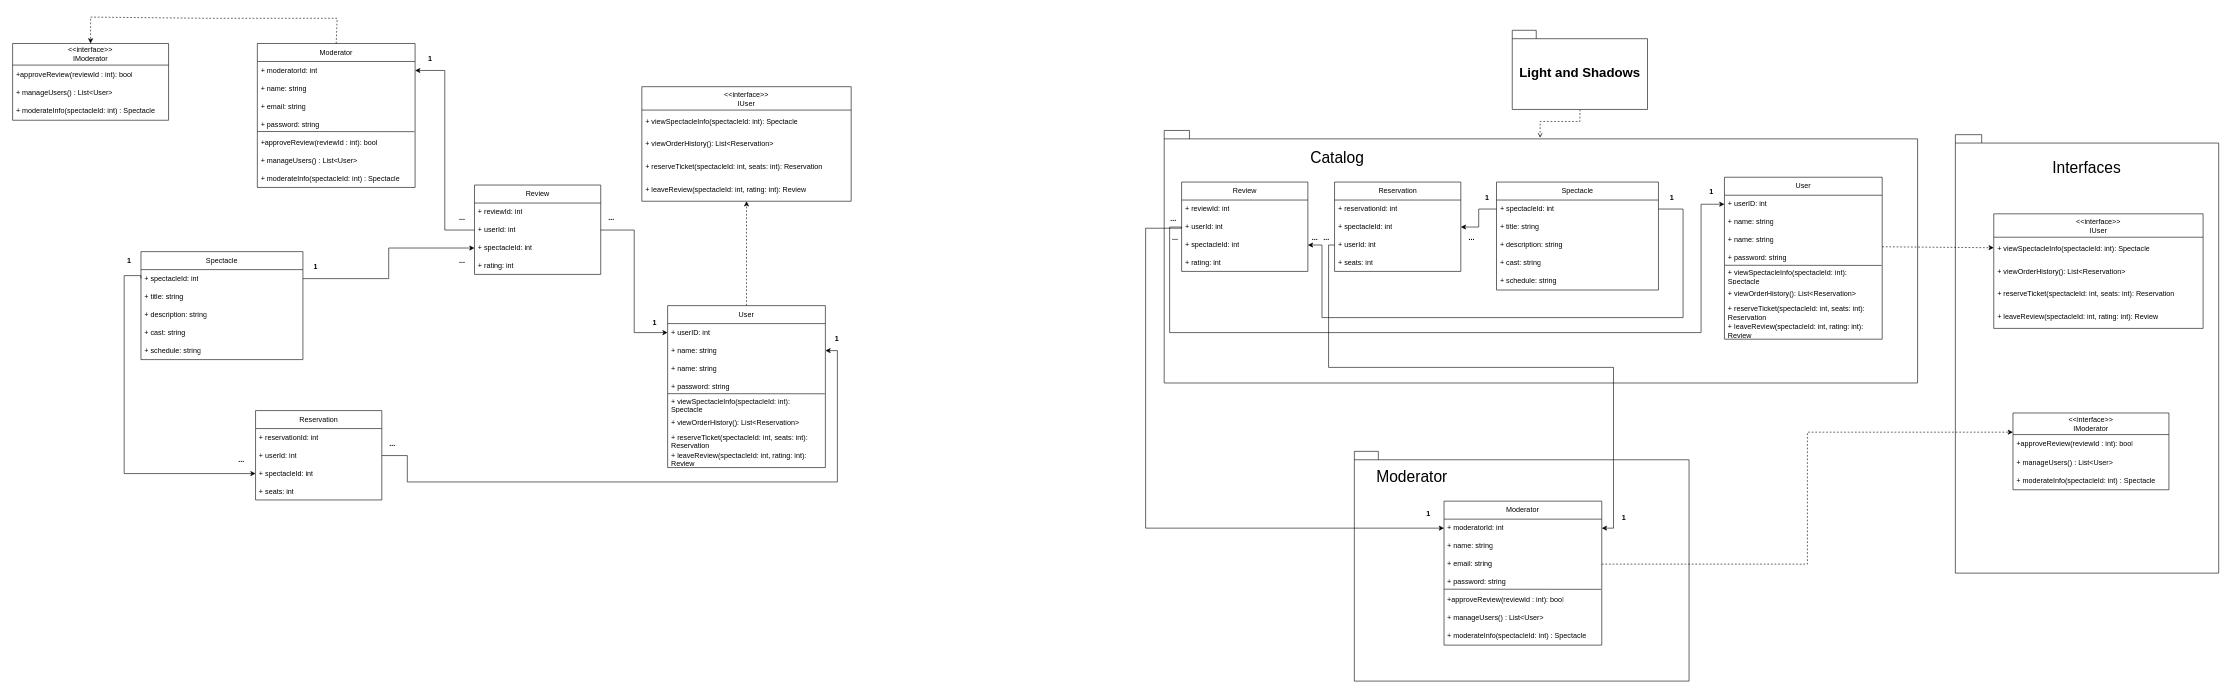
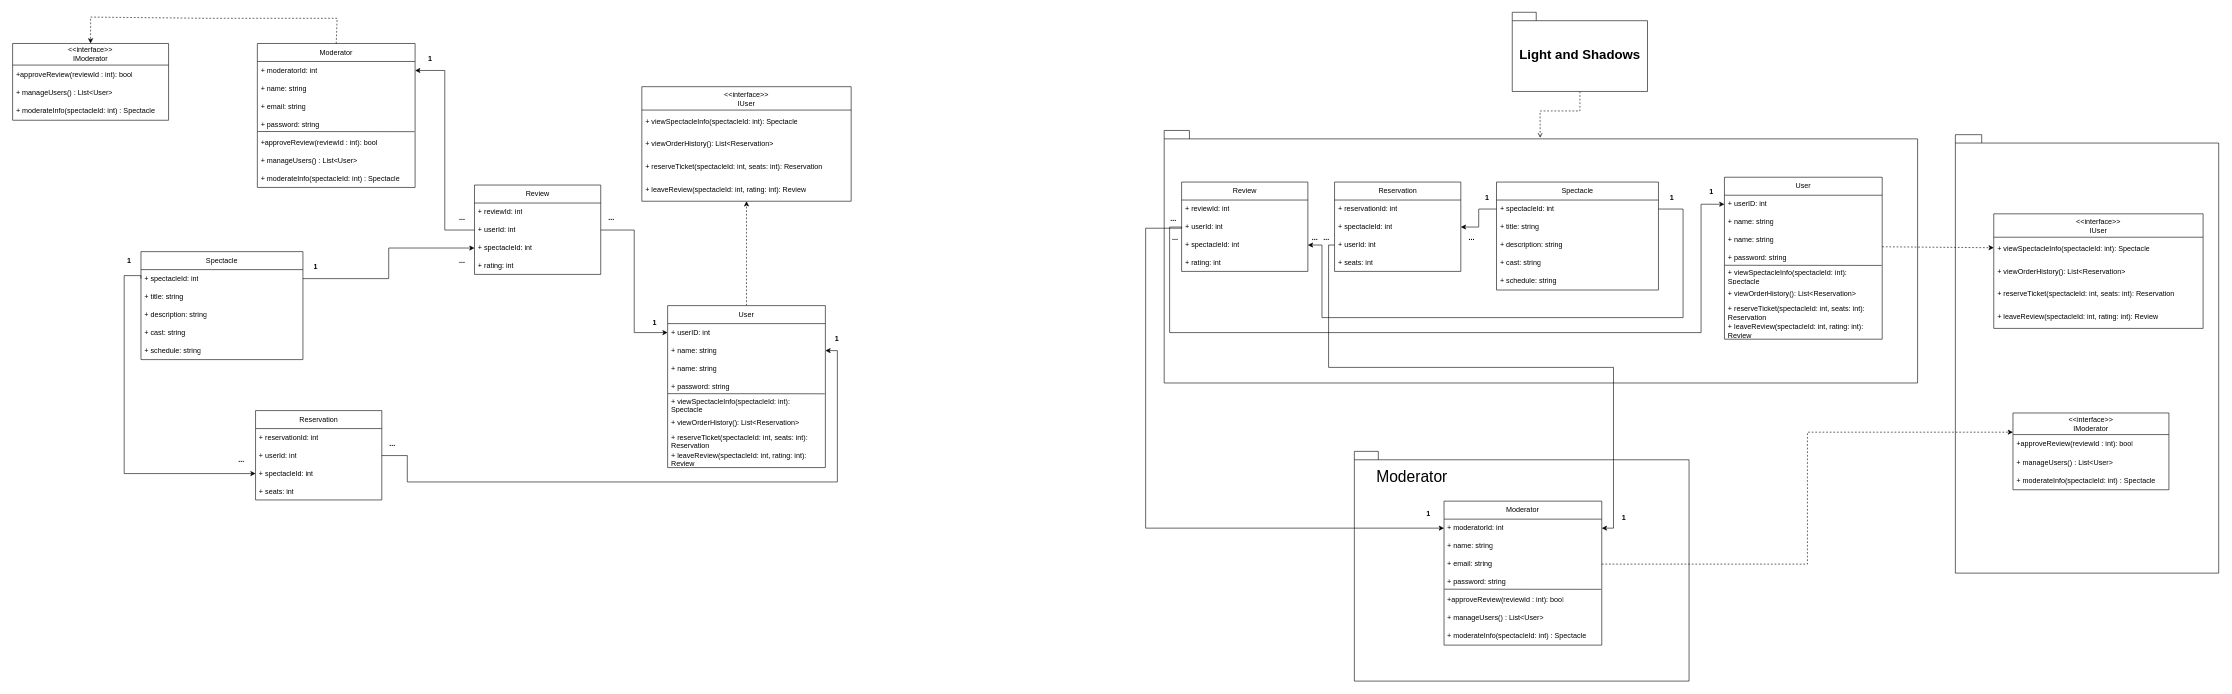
(1580, 70) -> (1580, 52)
(1337, 158) -> none
(2087, 168) -> none
